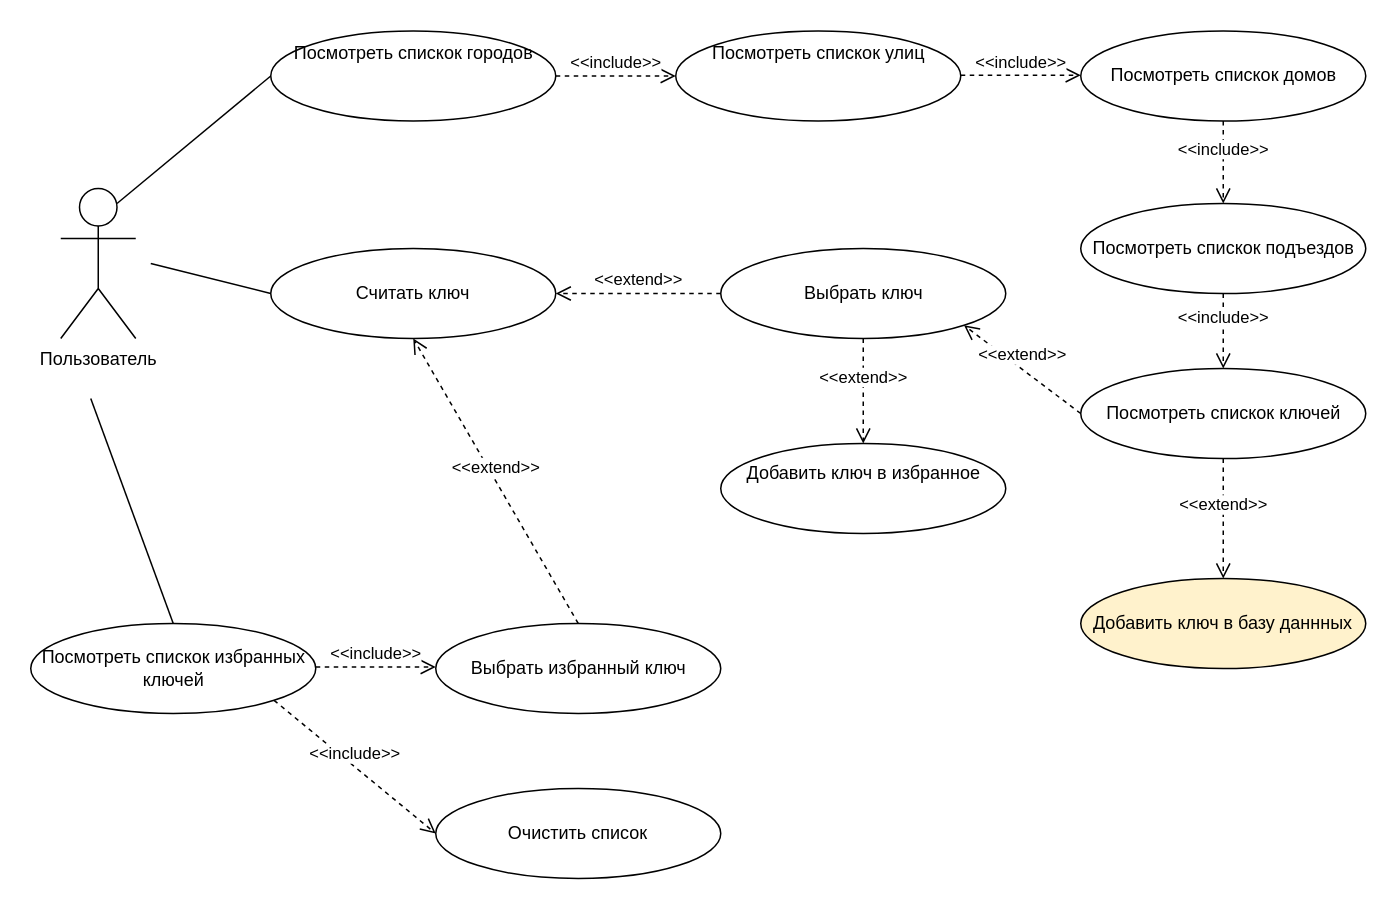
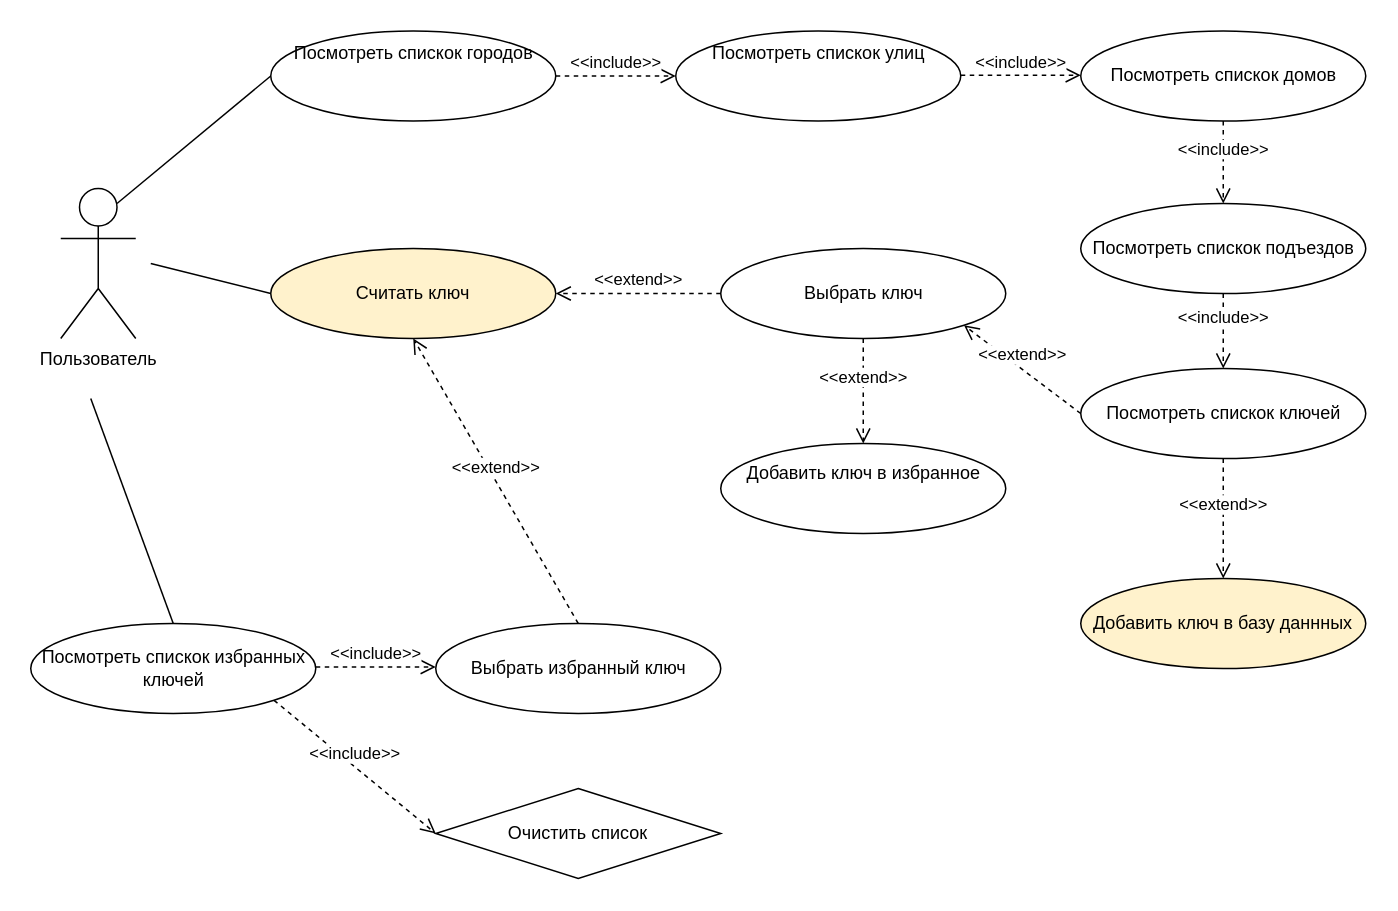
(413, 293) -> (413, 293)
(578, 833) -> (578, 833)
